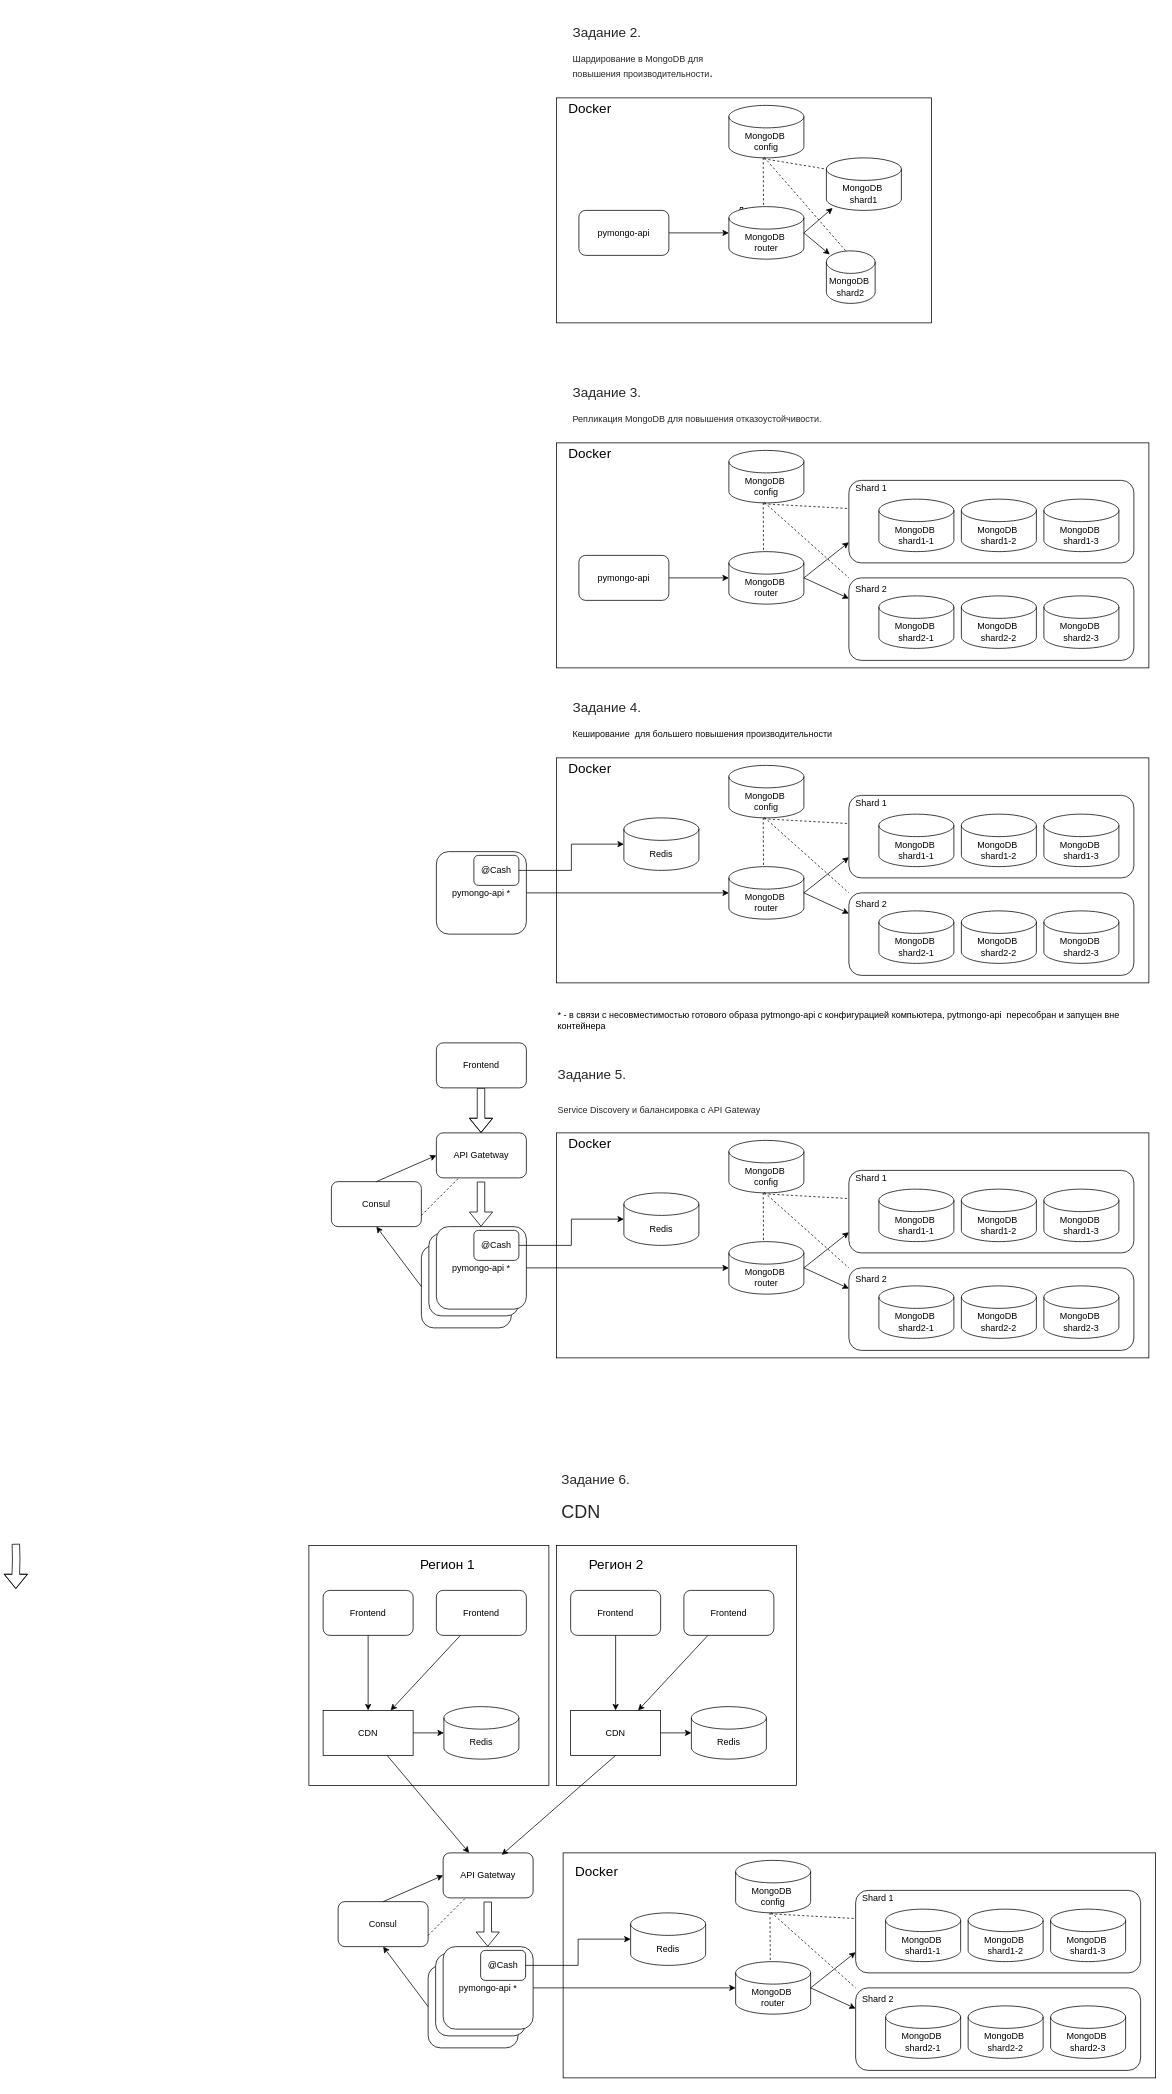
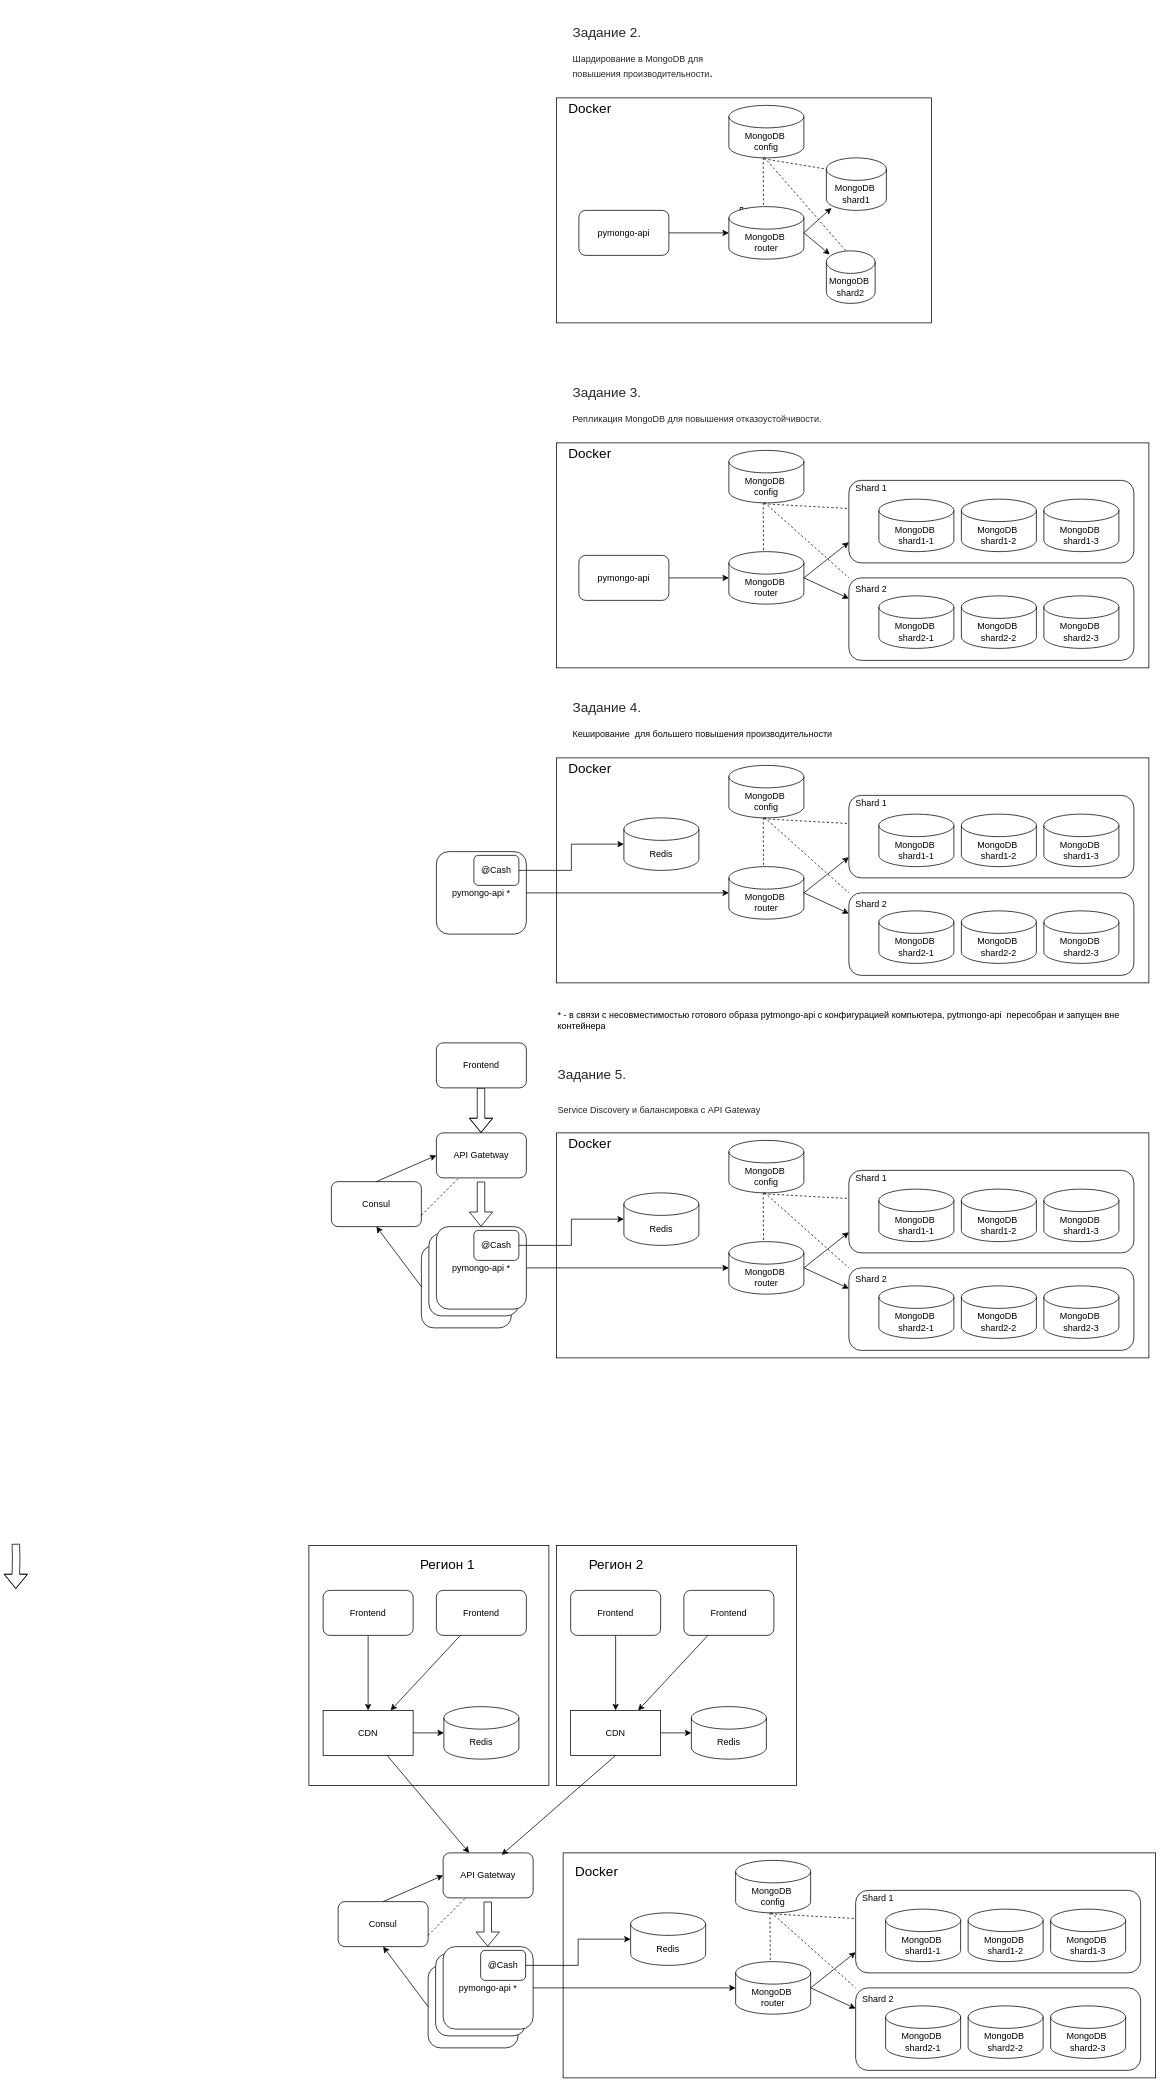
(864, 184) -> (856, 184)
(695, 1493) -> none
